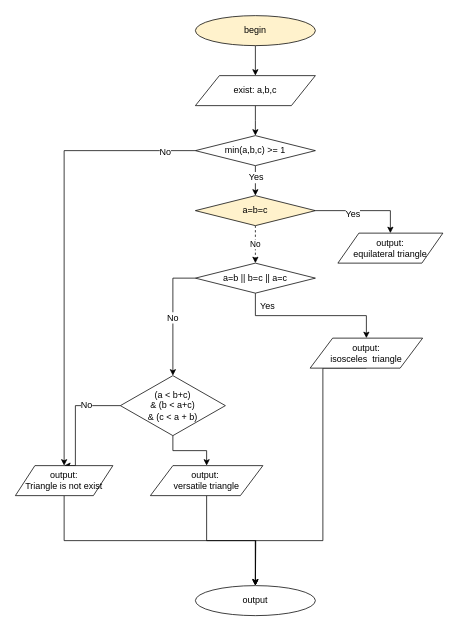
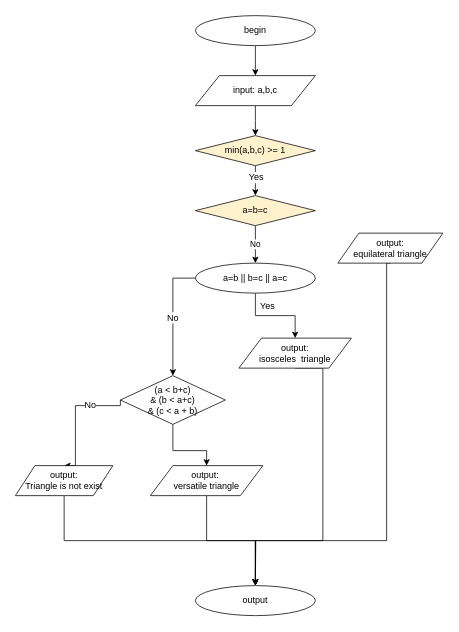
(255, 30) -> (255, 30)
(255, 90) -> (255, 90)
(128, 150) -> none
(255, 150) -> (255, 150)
(361, 210) -> none
(255, 233) -> (255, 233)
(255, 278) -> (255, 278)
(366, 353) -> (295, 353)
(173, 405) -> (173, 400)
none -> (387, 432)
